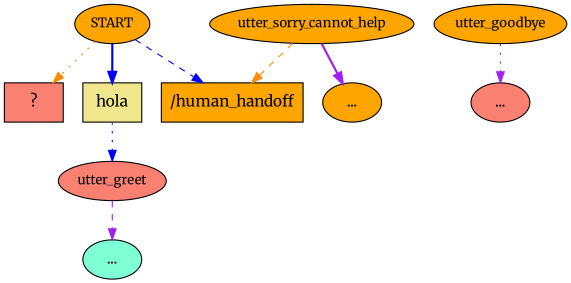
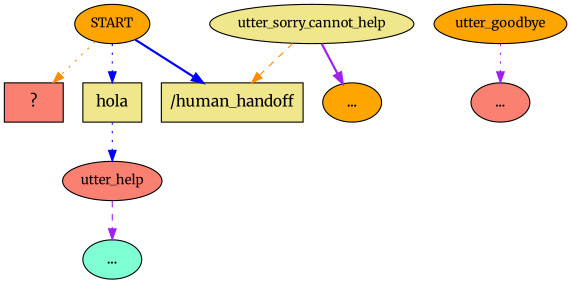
(312, 24) -> (312, 24)
(112, 58) -> (112, 58)
(164, 58) -> (164, 58)
(232, 102) -> (232, 102)
(112, 181) -> (112, 181)
